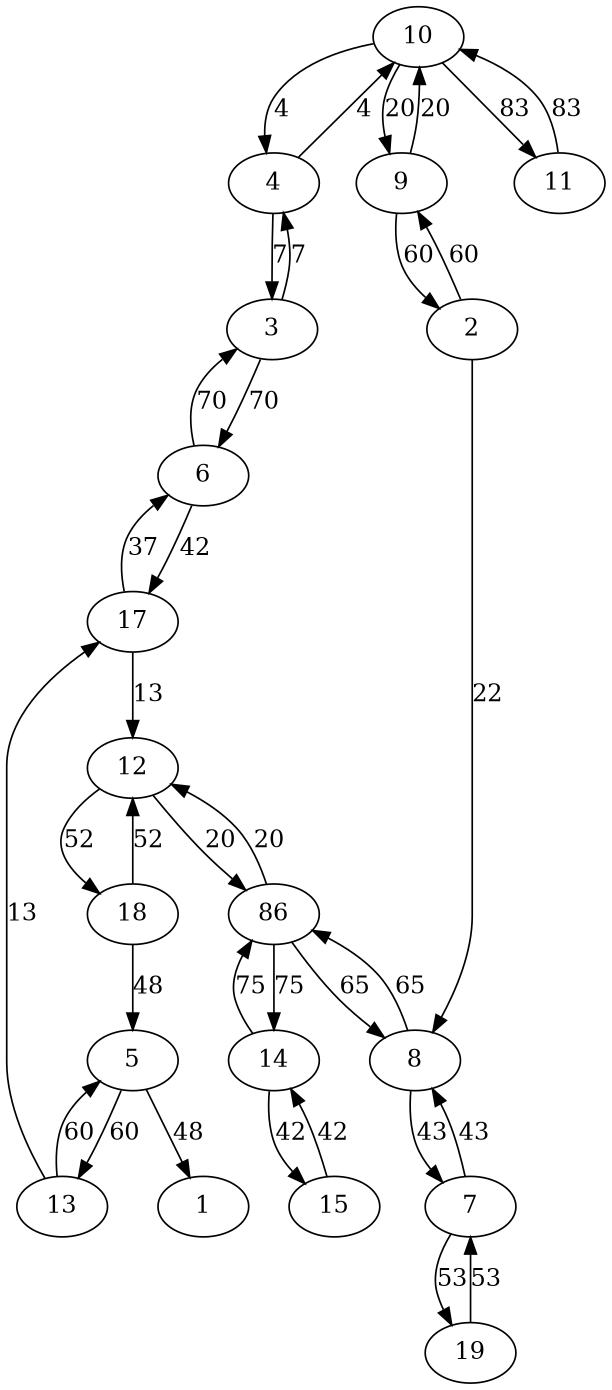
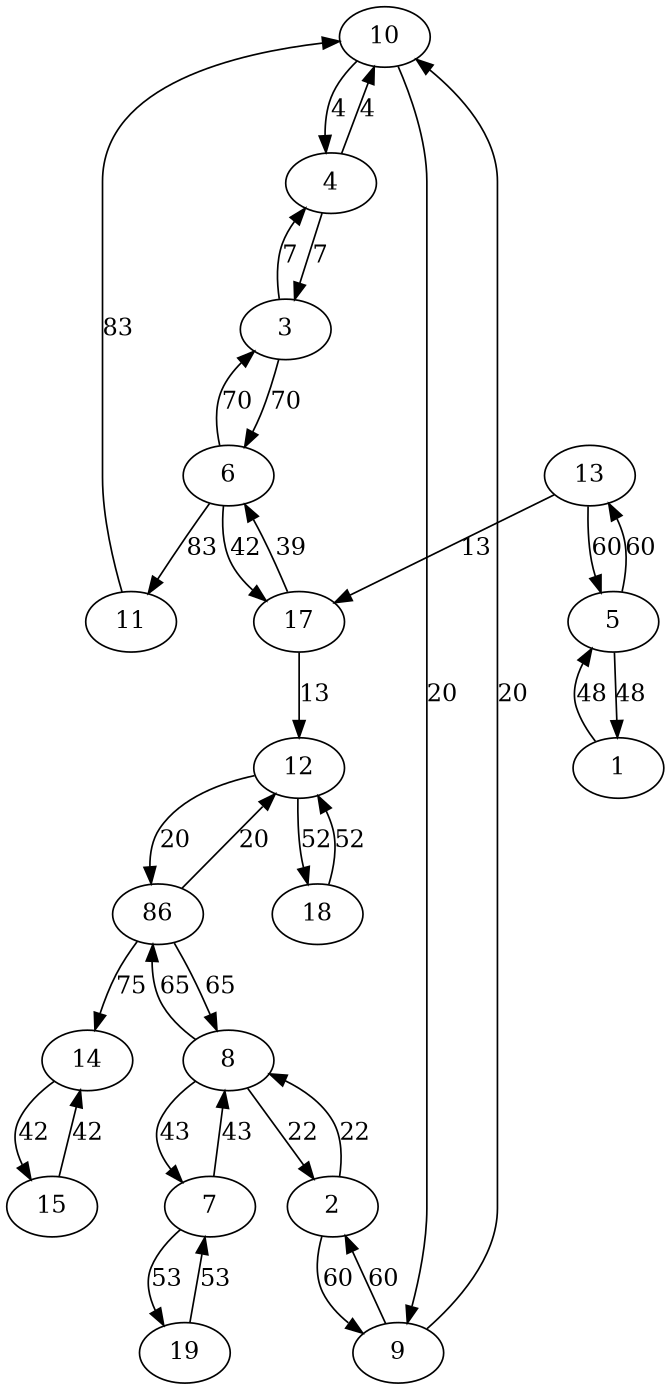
(483, 104) -> (183, 541)
(144, 549) -> (292, 549)
(133, 979) -> (576, 704)
(234, 996) -> none
none -> (276, 1127)
